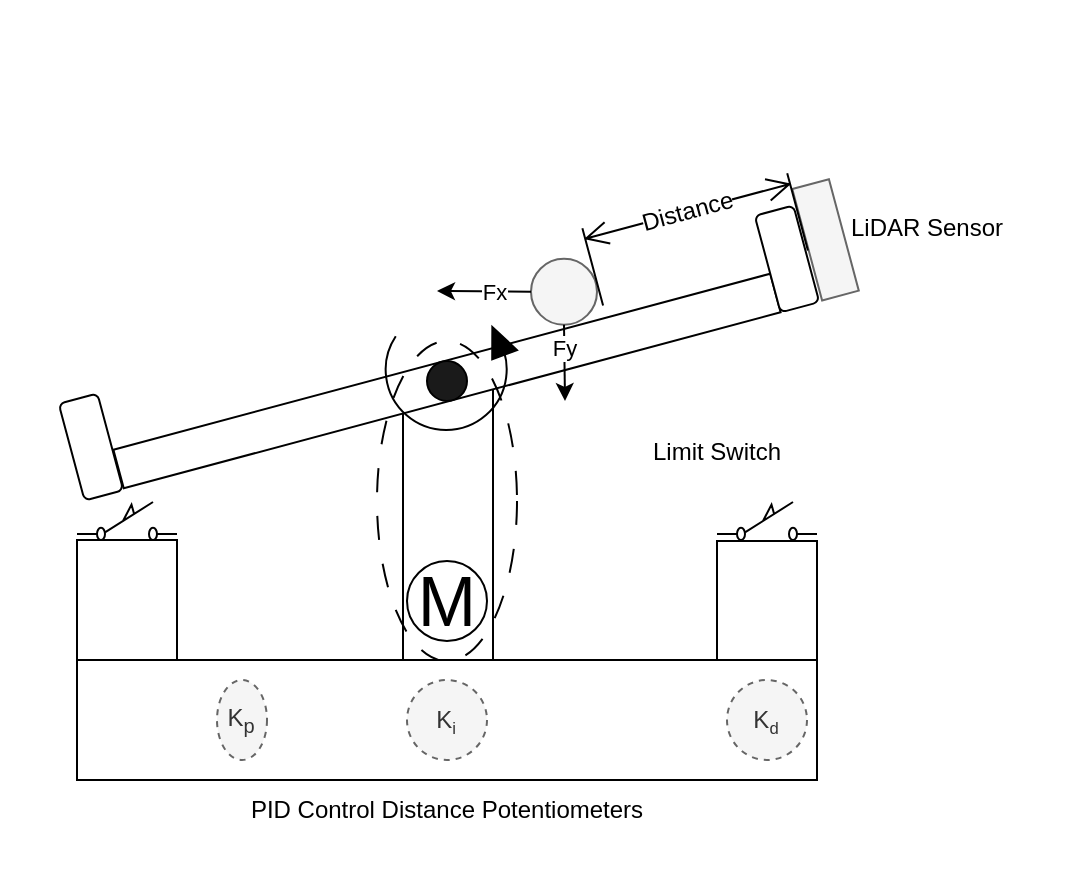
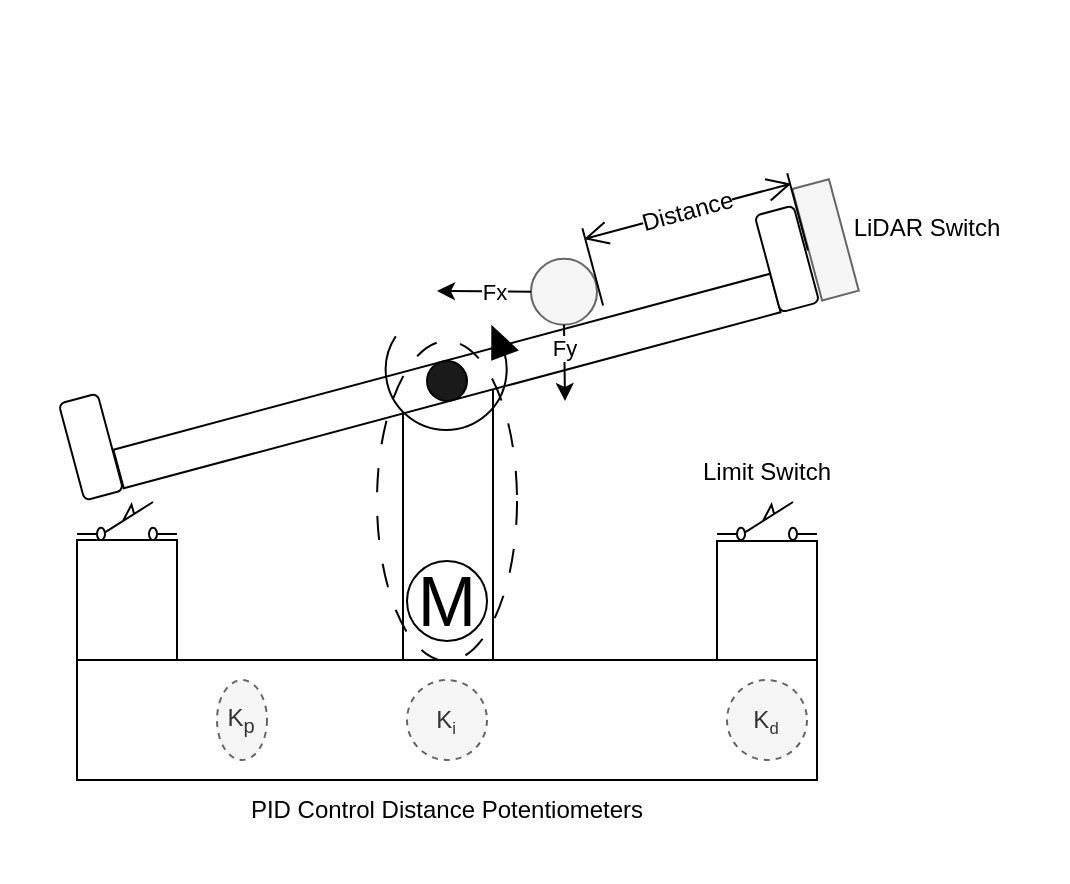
(928, 229) -> (928, 229)
(717, 452) -> (767, 472)
